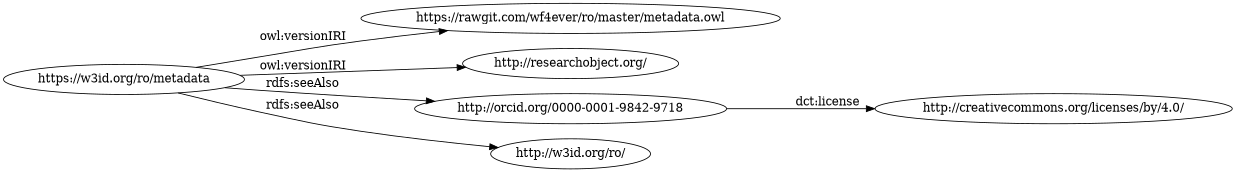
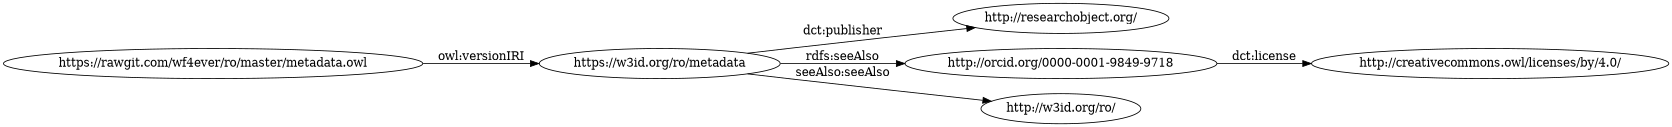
(317, 47) -> (477, 64)
(303, 66) -> (843, 31)
(303, 106) -> (843, 73)
(571, 109) -> (1061, 64)
(1054, 109) -> (1490, 64)
